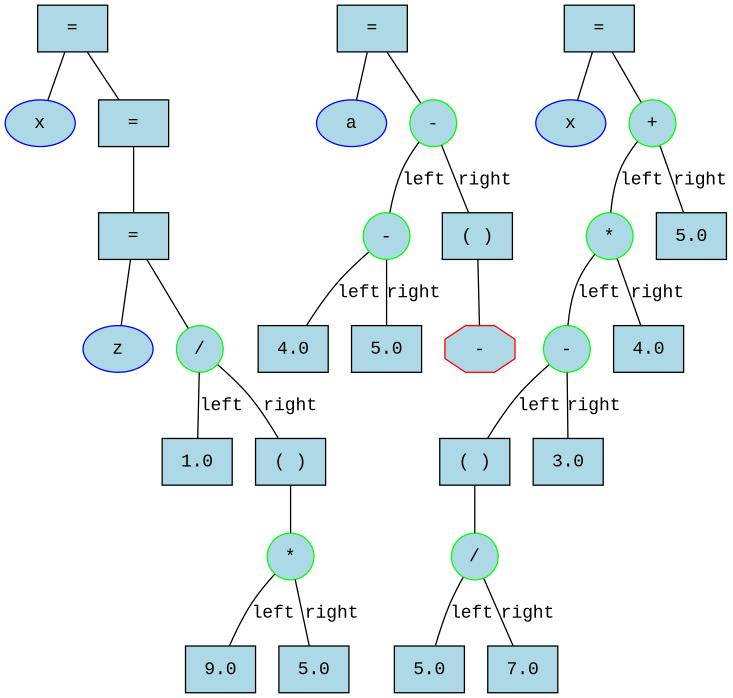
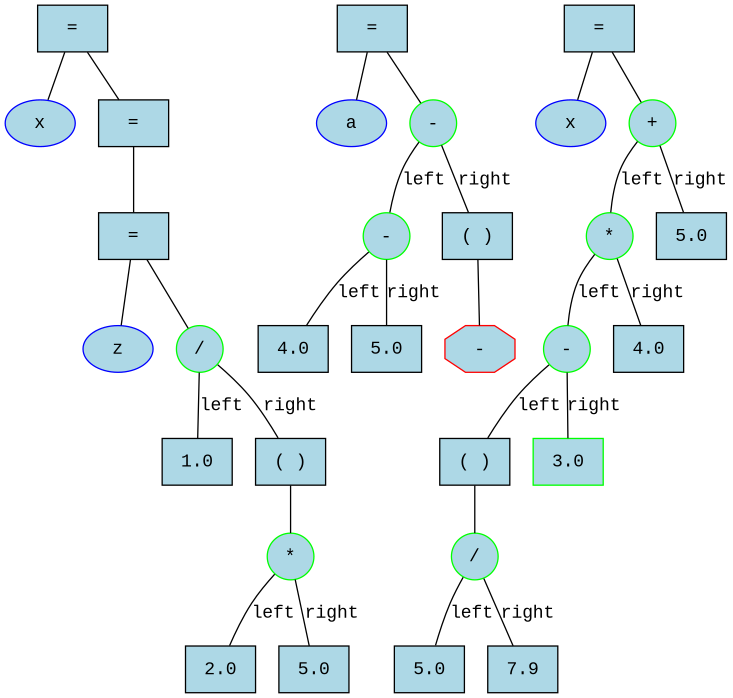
(568, 462) -> (568, 462)
(221, 669) -> (221, 669)
(523, 669) -> (523, 669)
